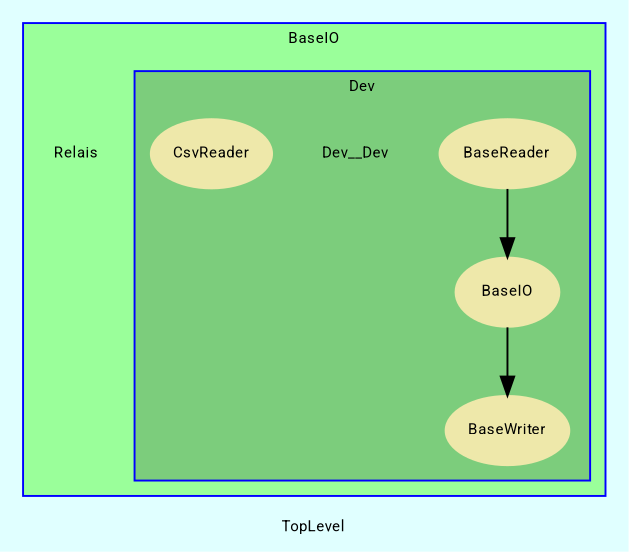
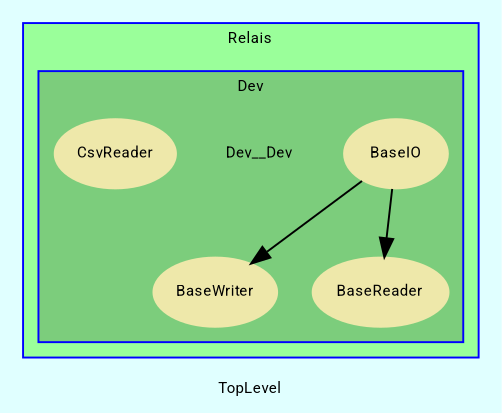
(314, 39) -> (251, 39)
(77, 154) -> none
(507, 214) -> (389, 214)
